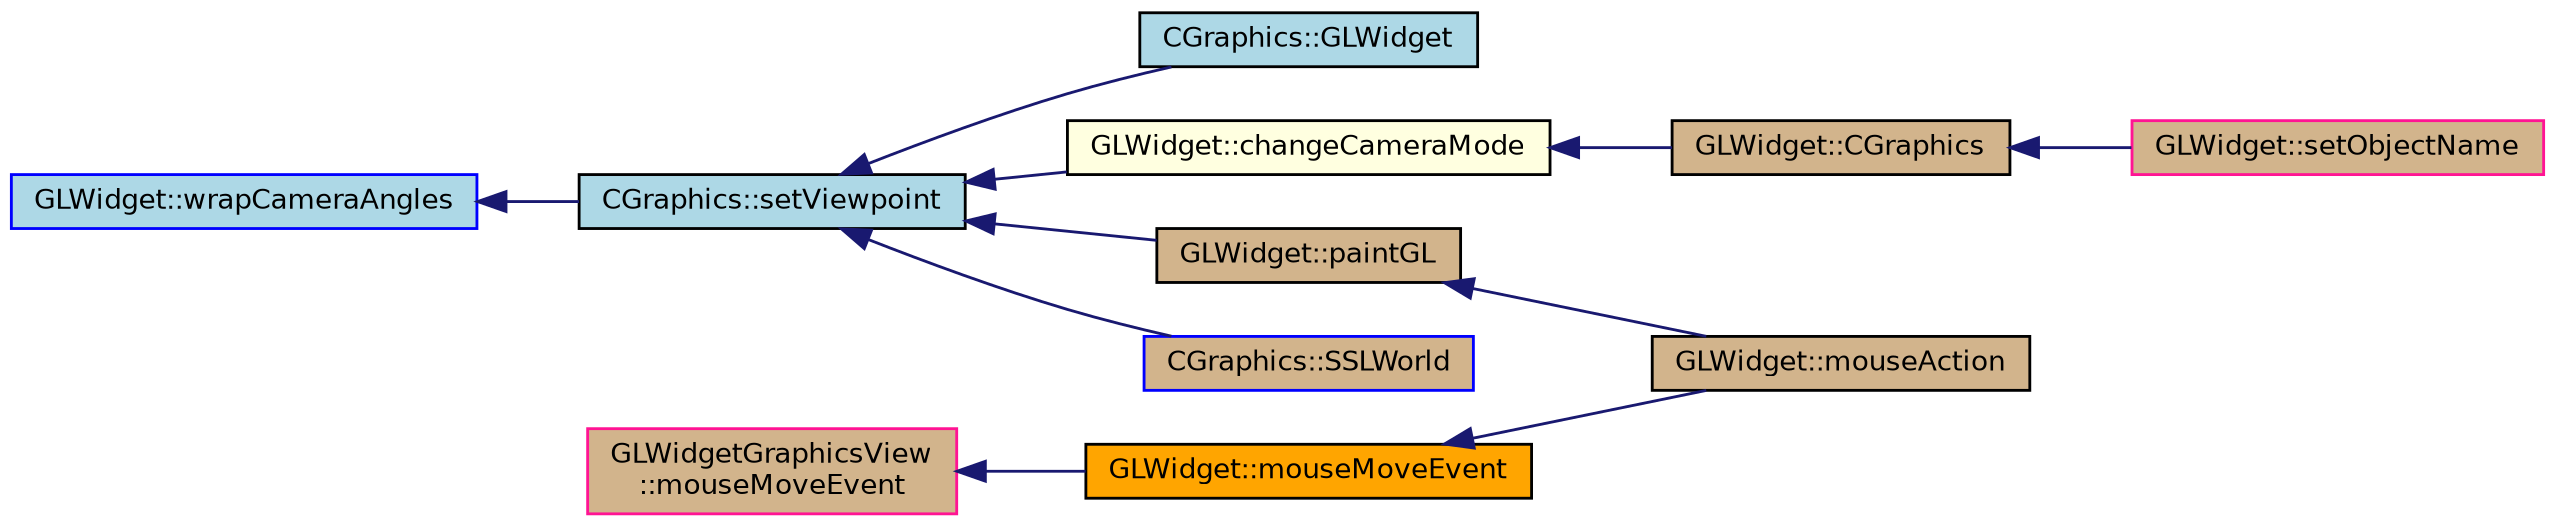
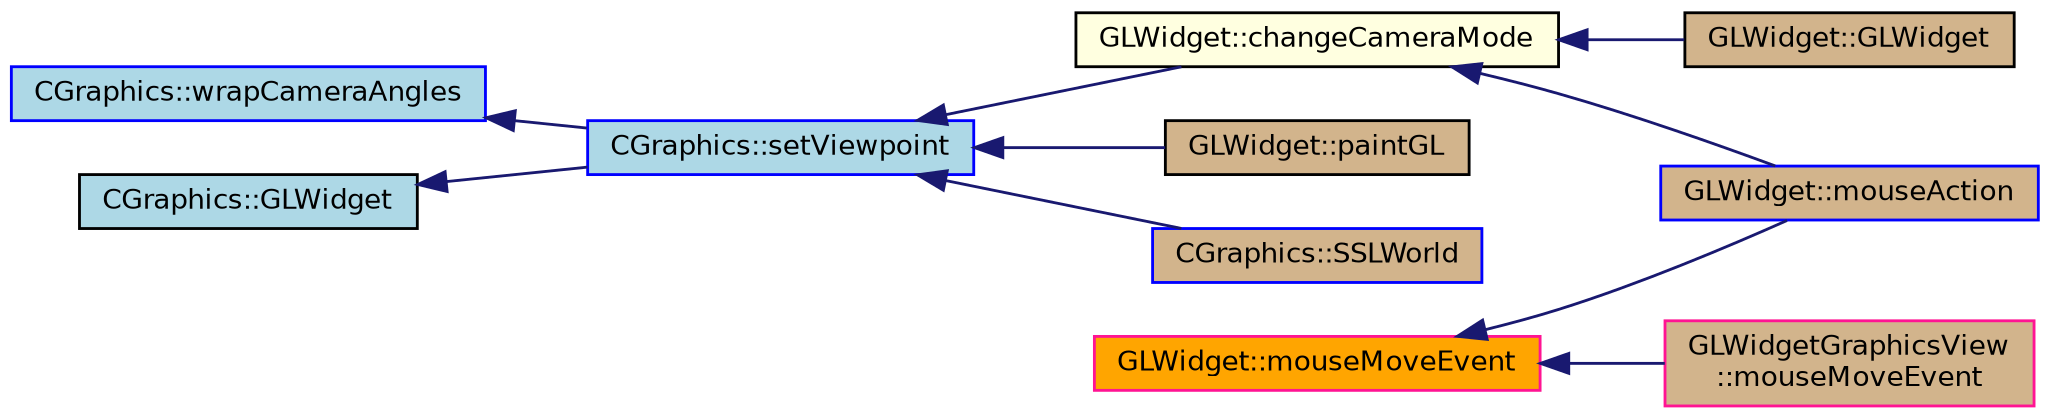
(1018, 109) -> (517, 174)
(1841, 148) -> (1850, 40)
(2338, 148) -> none
(244, 202) -> (248, 94)
(772, 202) -> (781, 148)
(1589, 312) -> (1629, 115)
(1841, 363) -> (1850, 193)
(1036, 471) -> (1617, 363)
(1309, 471) -> (1317, 363)
